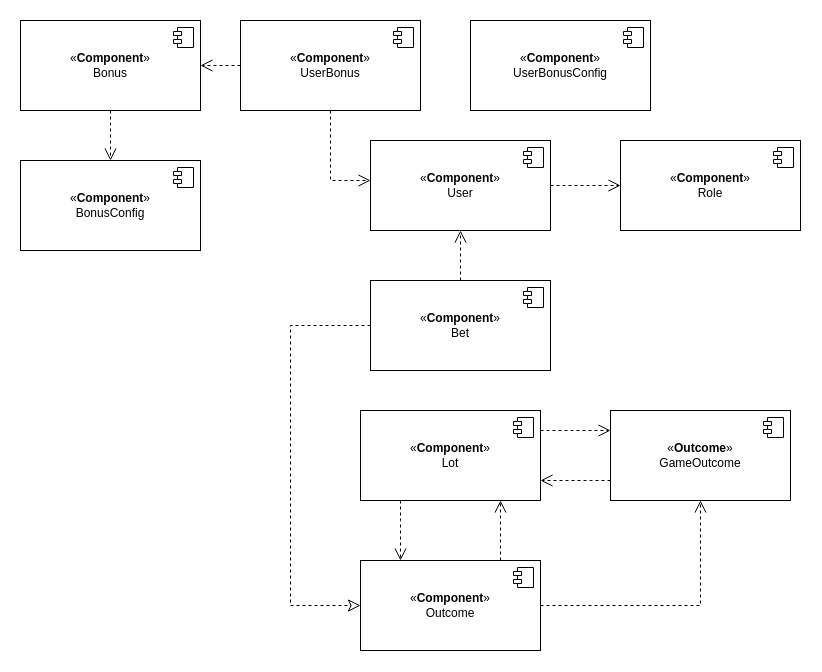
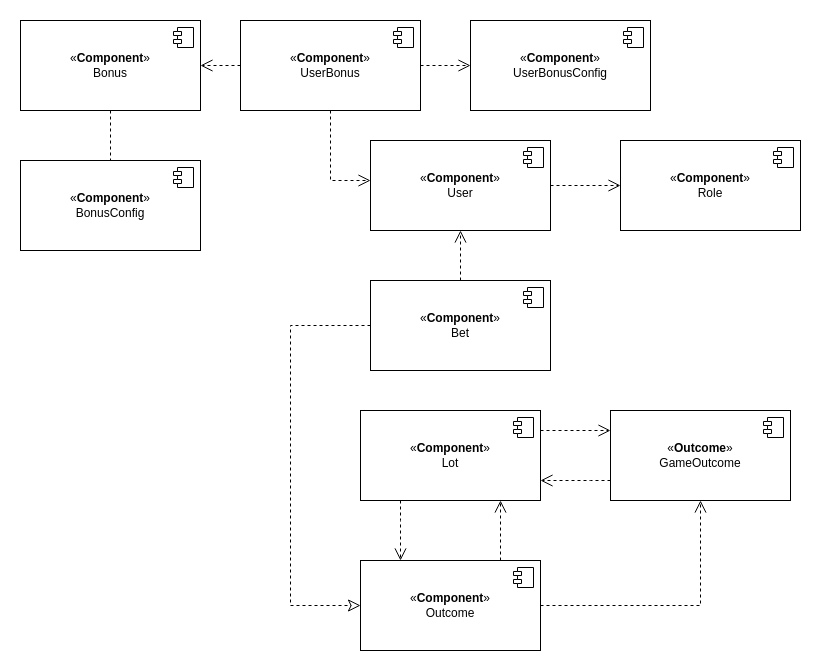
none -> (444, 66)
(111, 155) -> (111, 155)
